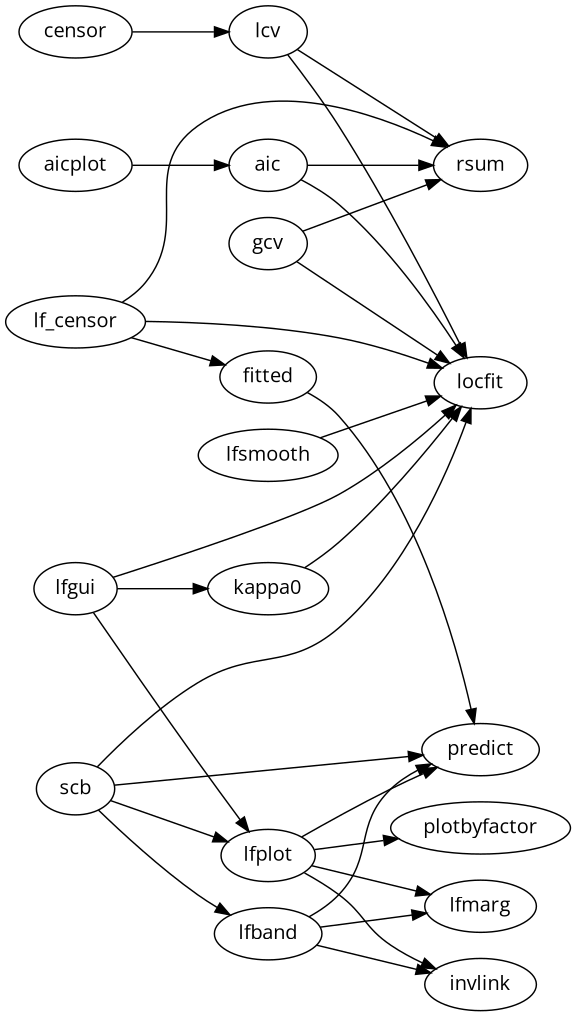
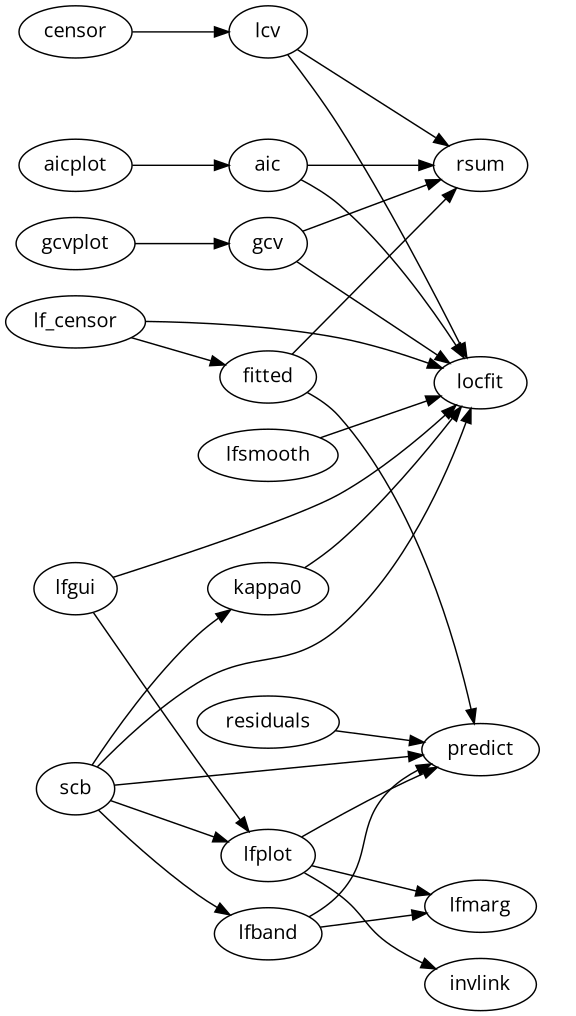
(218, 115) -> (369, 277)
none -> (76, 244)
(155, 589) -> (156, 679)
none -> (268, 722)
(481, 828) -> none
(367, 957) -> none
